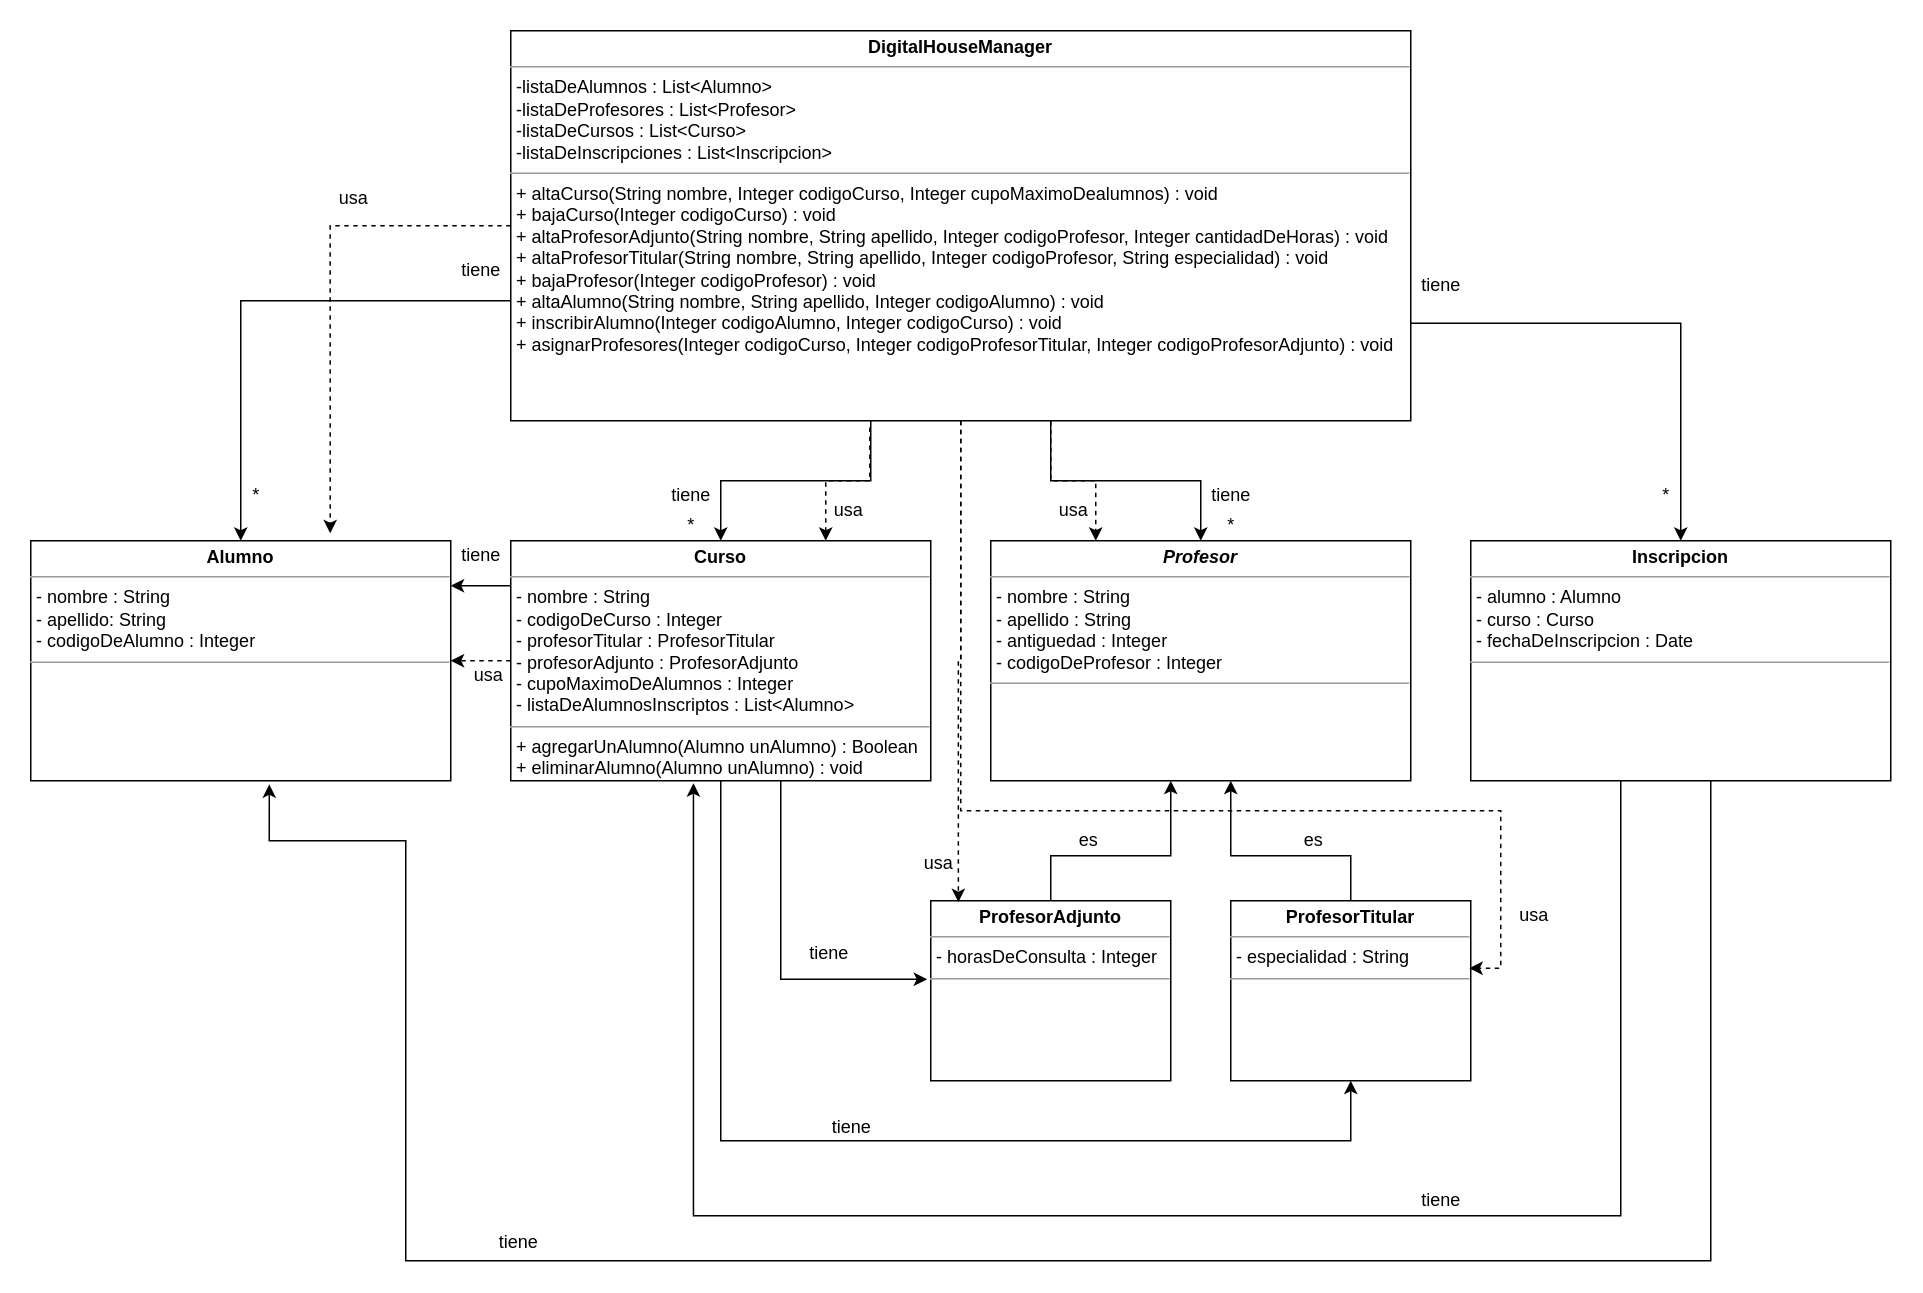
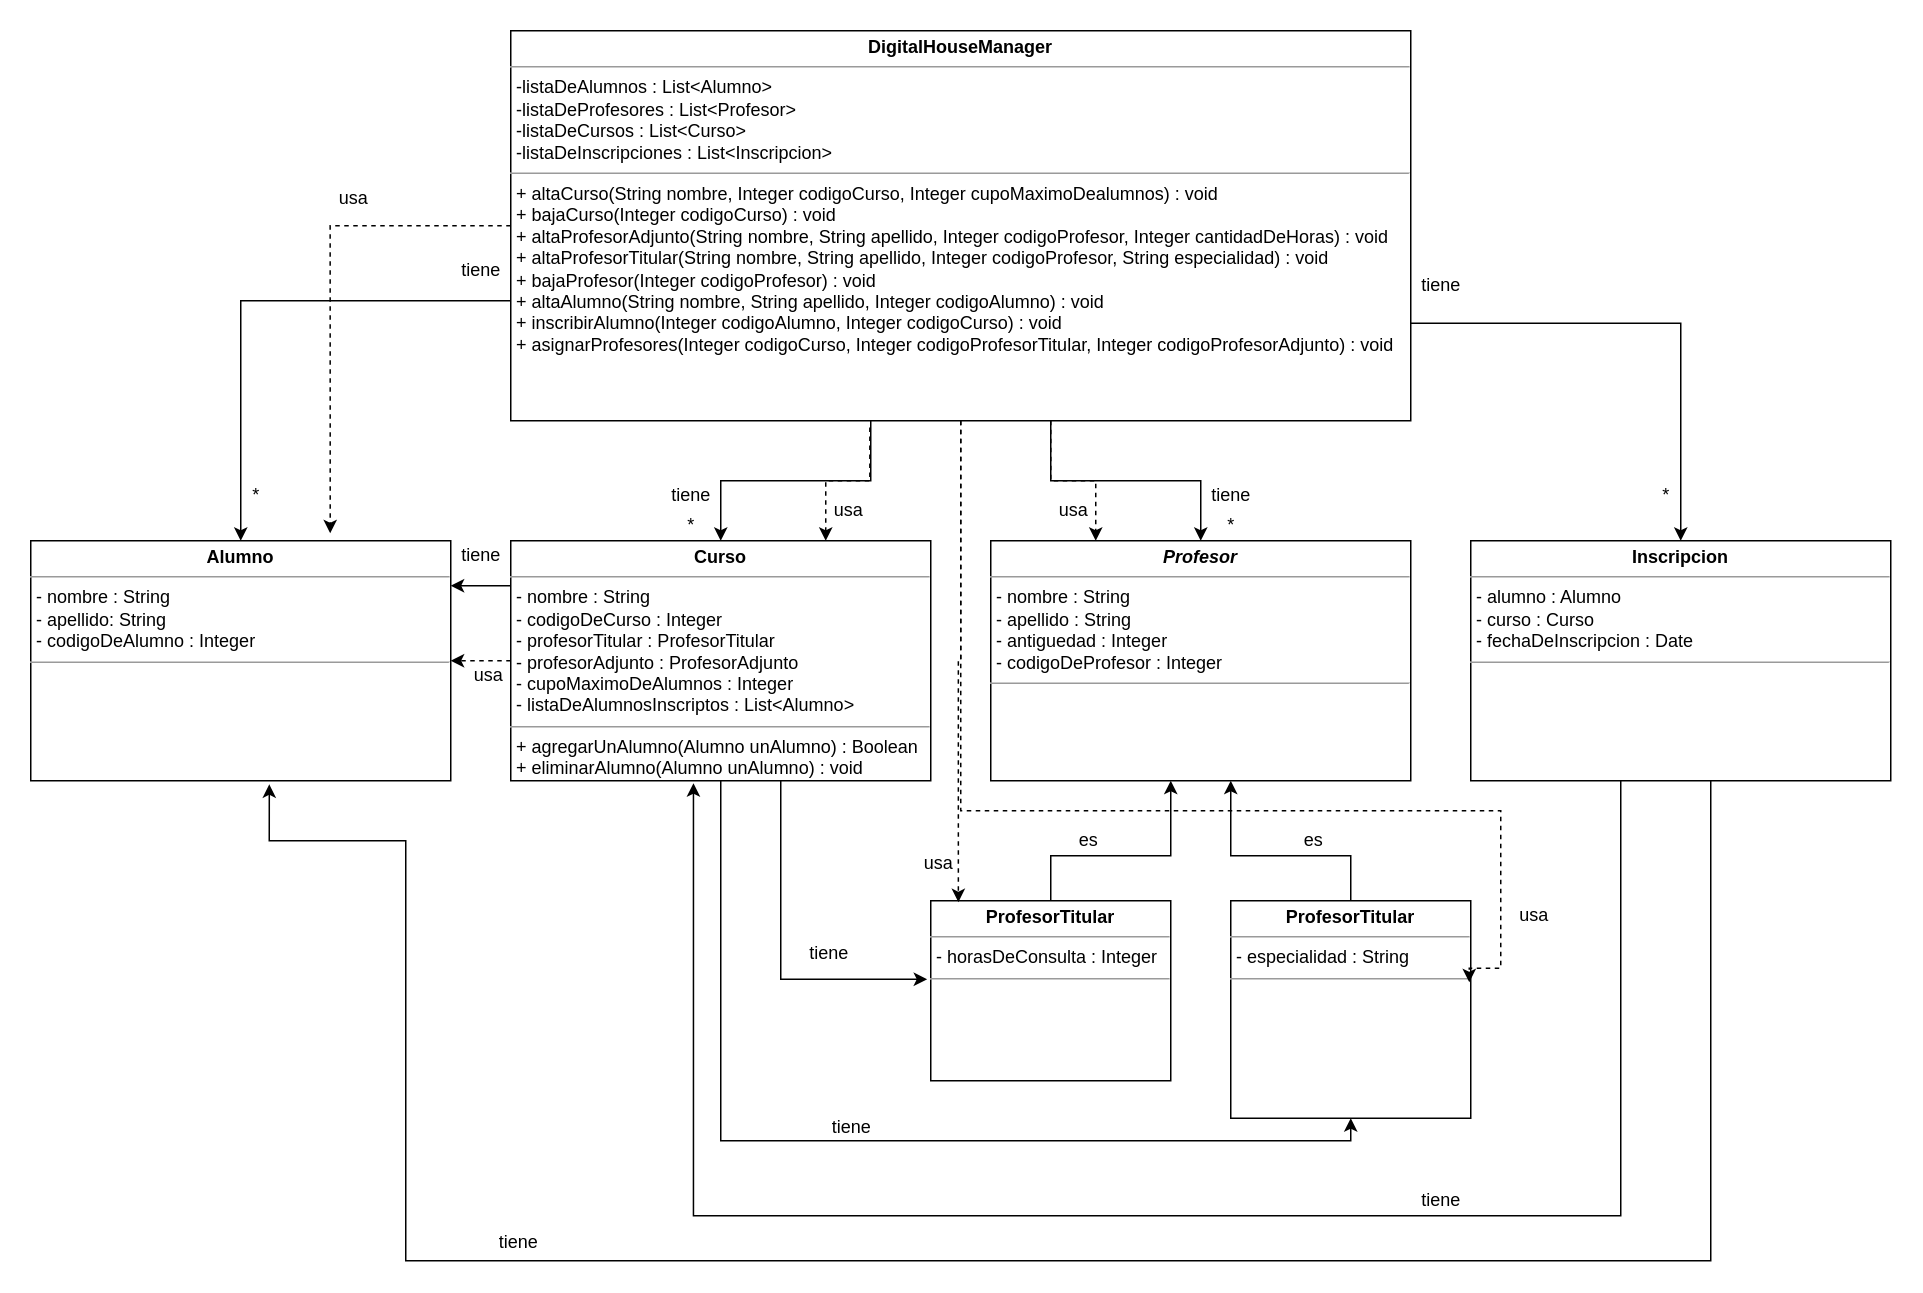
(1055, 922) -> (1055, 922)
(1351, 991) -> (1351, 1010)
